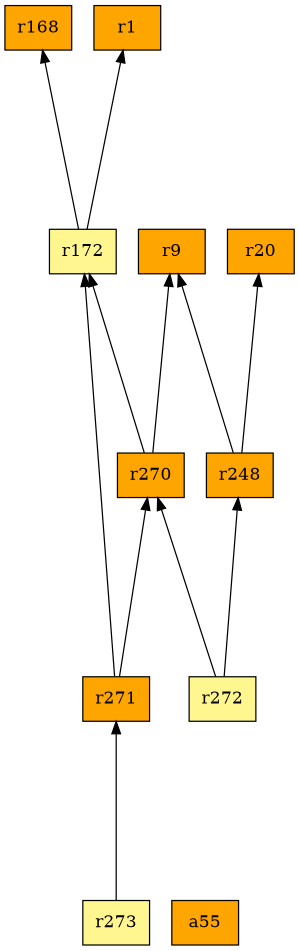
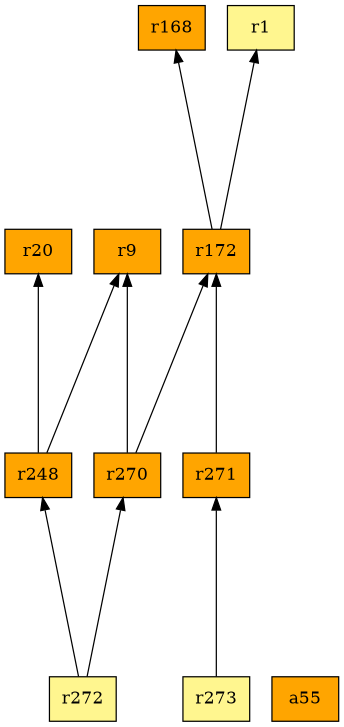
(127, 28) -> (261, 28)
(83, 252) -> (216, 252)
(133, 593) -> none
